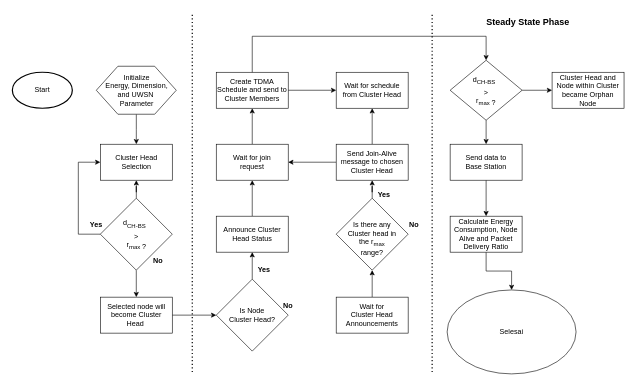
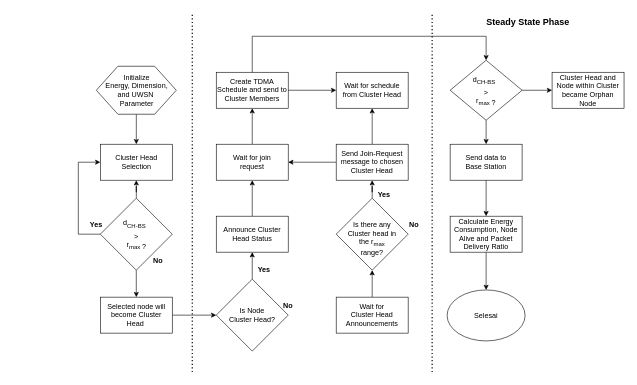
(42, 90) -> none
(372, 162) -> (372, 162)
(512, 332) -> (486, 316)
